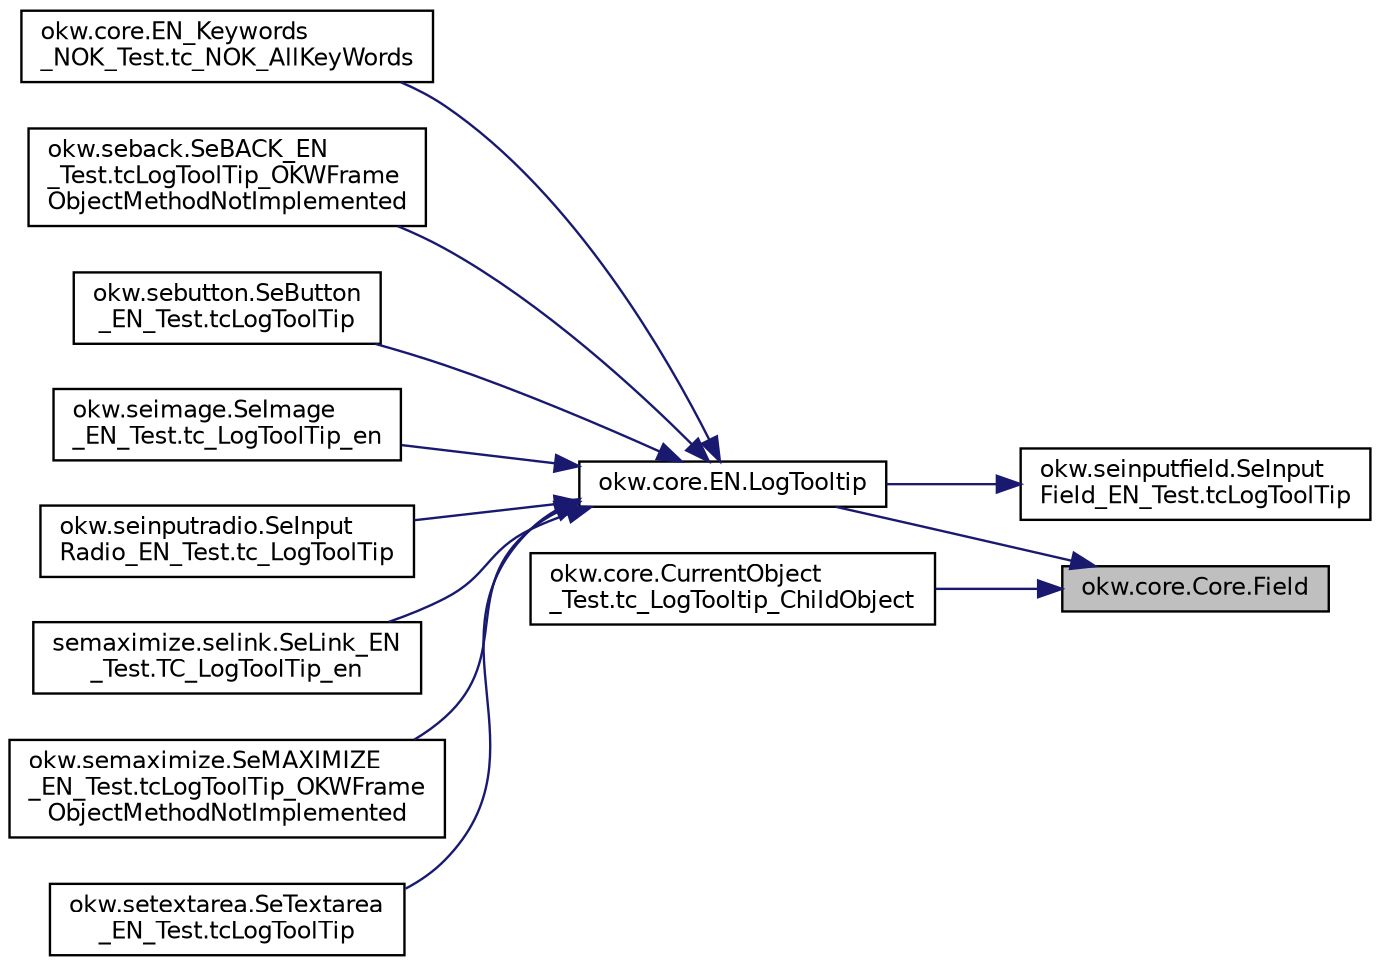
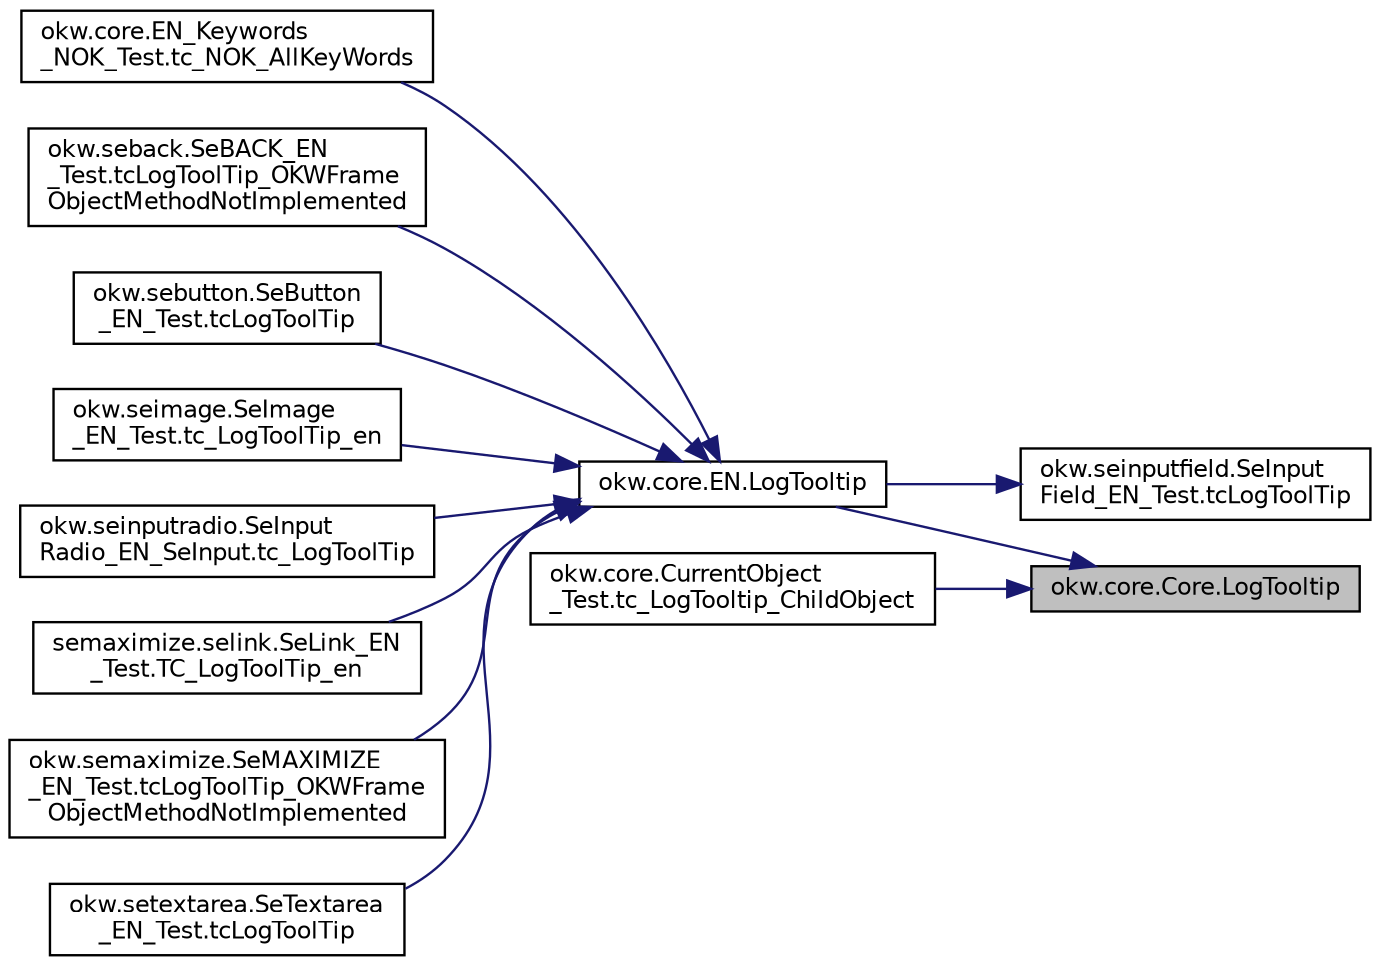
(227, 541) -> (227, 541)
(1196, 589) -> (1196, 589)
